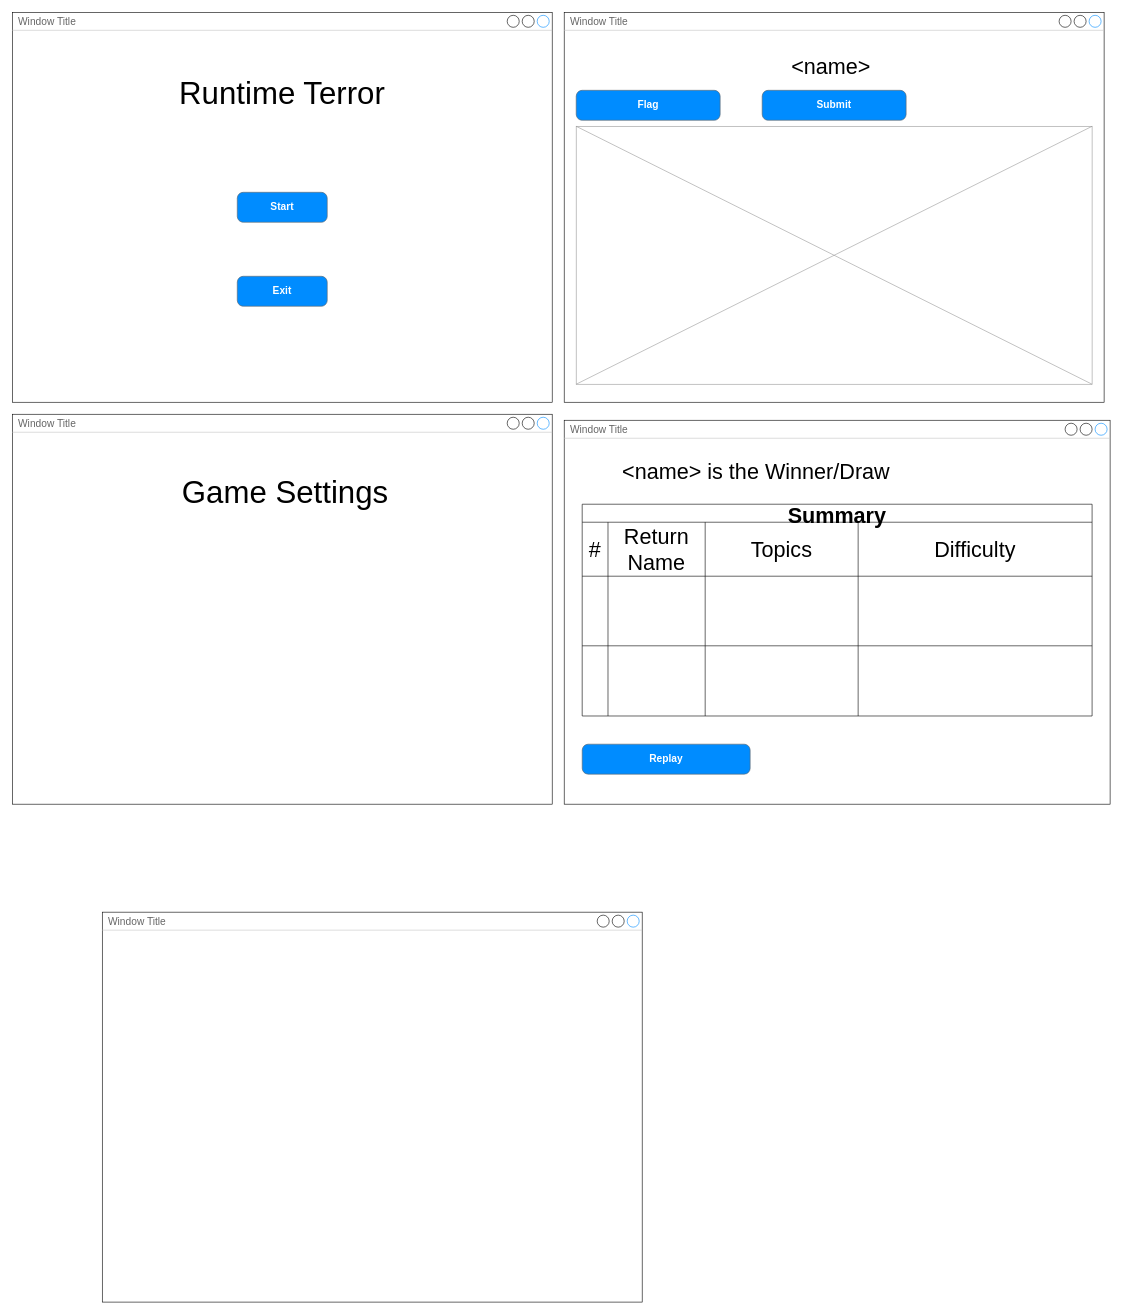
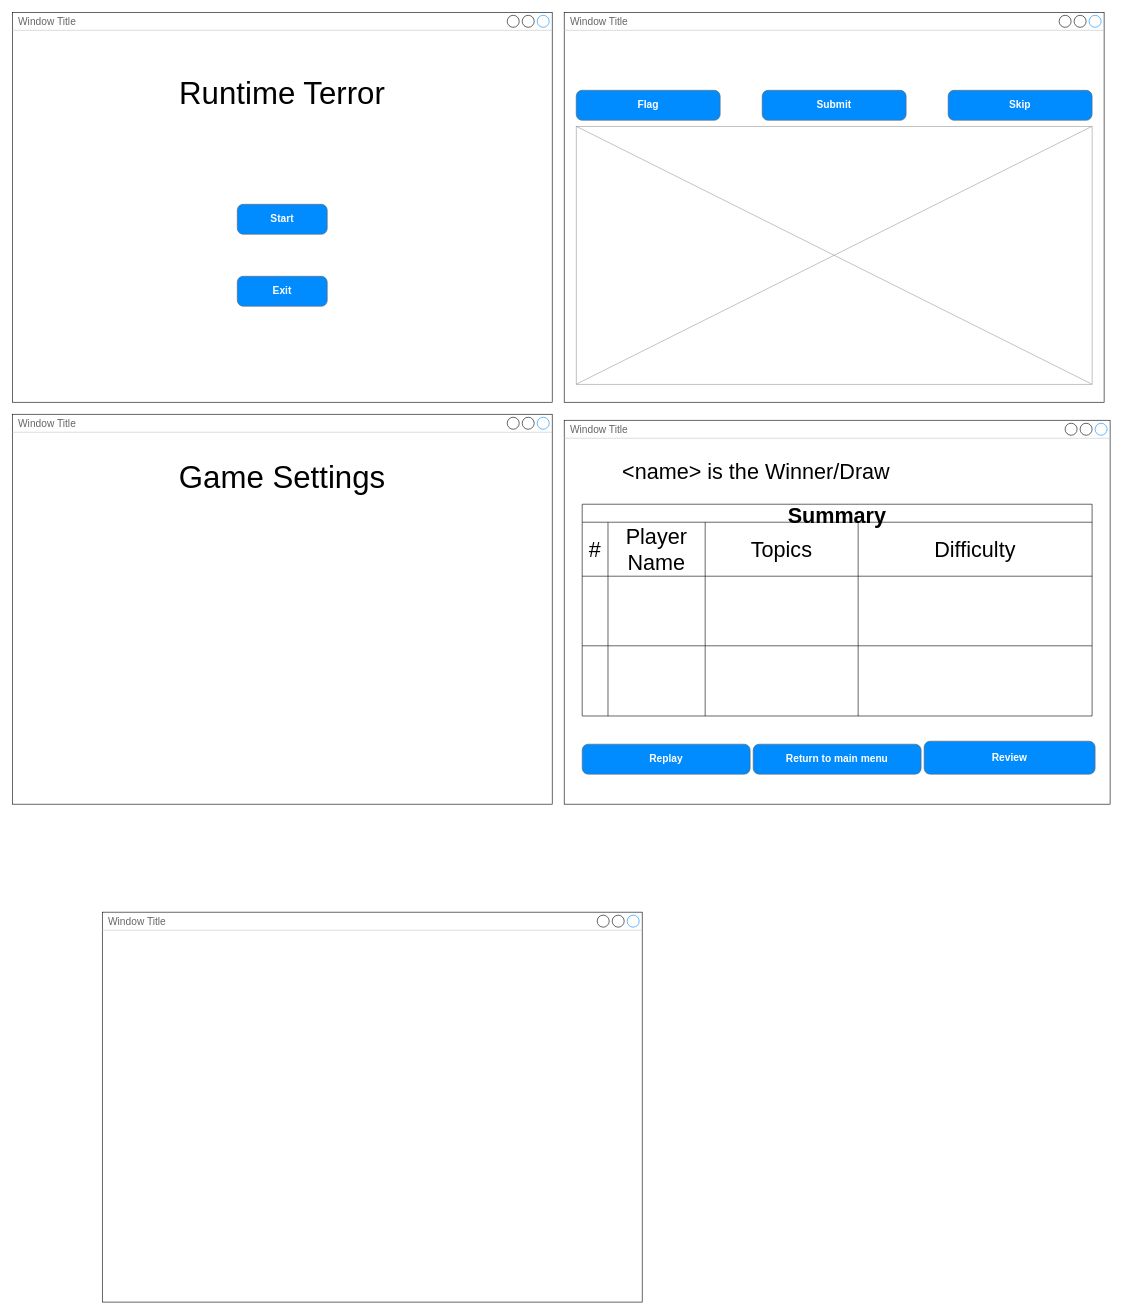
(831, 63) -> none
none -> (1020, 105)
(282, 207) -> (282, 219)
(285, 492) -> (282, 477)
(657, 549) -> (657, 549)
none -> (1010, 758)
none -> (837, 759)
